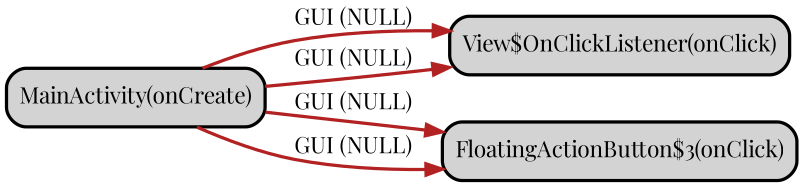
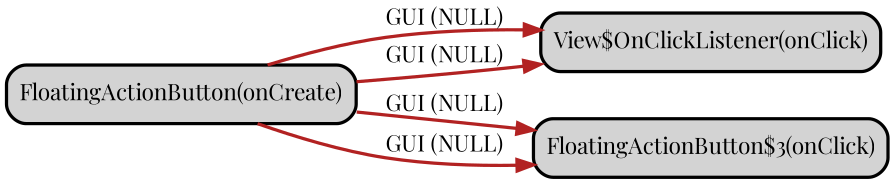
(136, 98) -> (181, 94)
